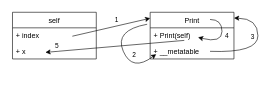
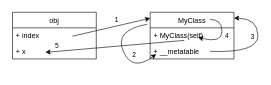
(54, 20) -> (54, 20)
(192, 20) -> (192, 20)
(177, 36) -> (181, 36)
